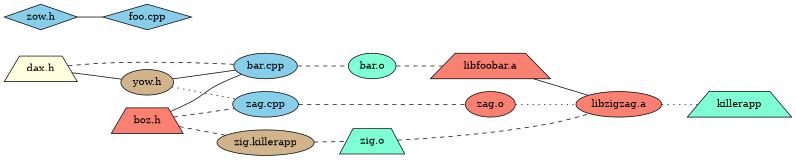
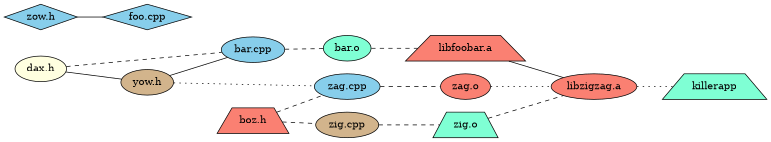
(41, 69) -> (41, 69)
(211, 89) -> none
(266, 143) -> (347, 125)
